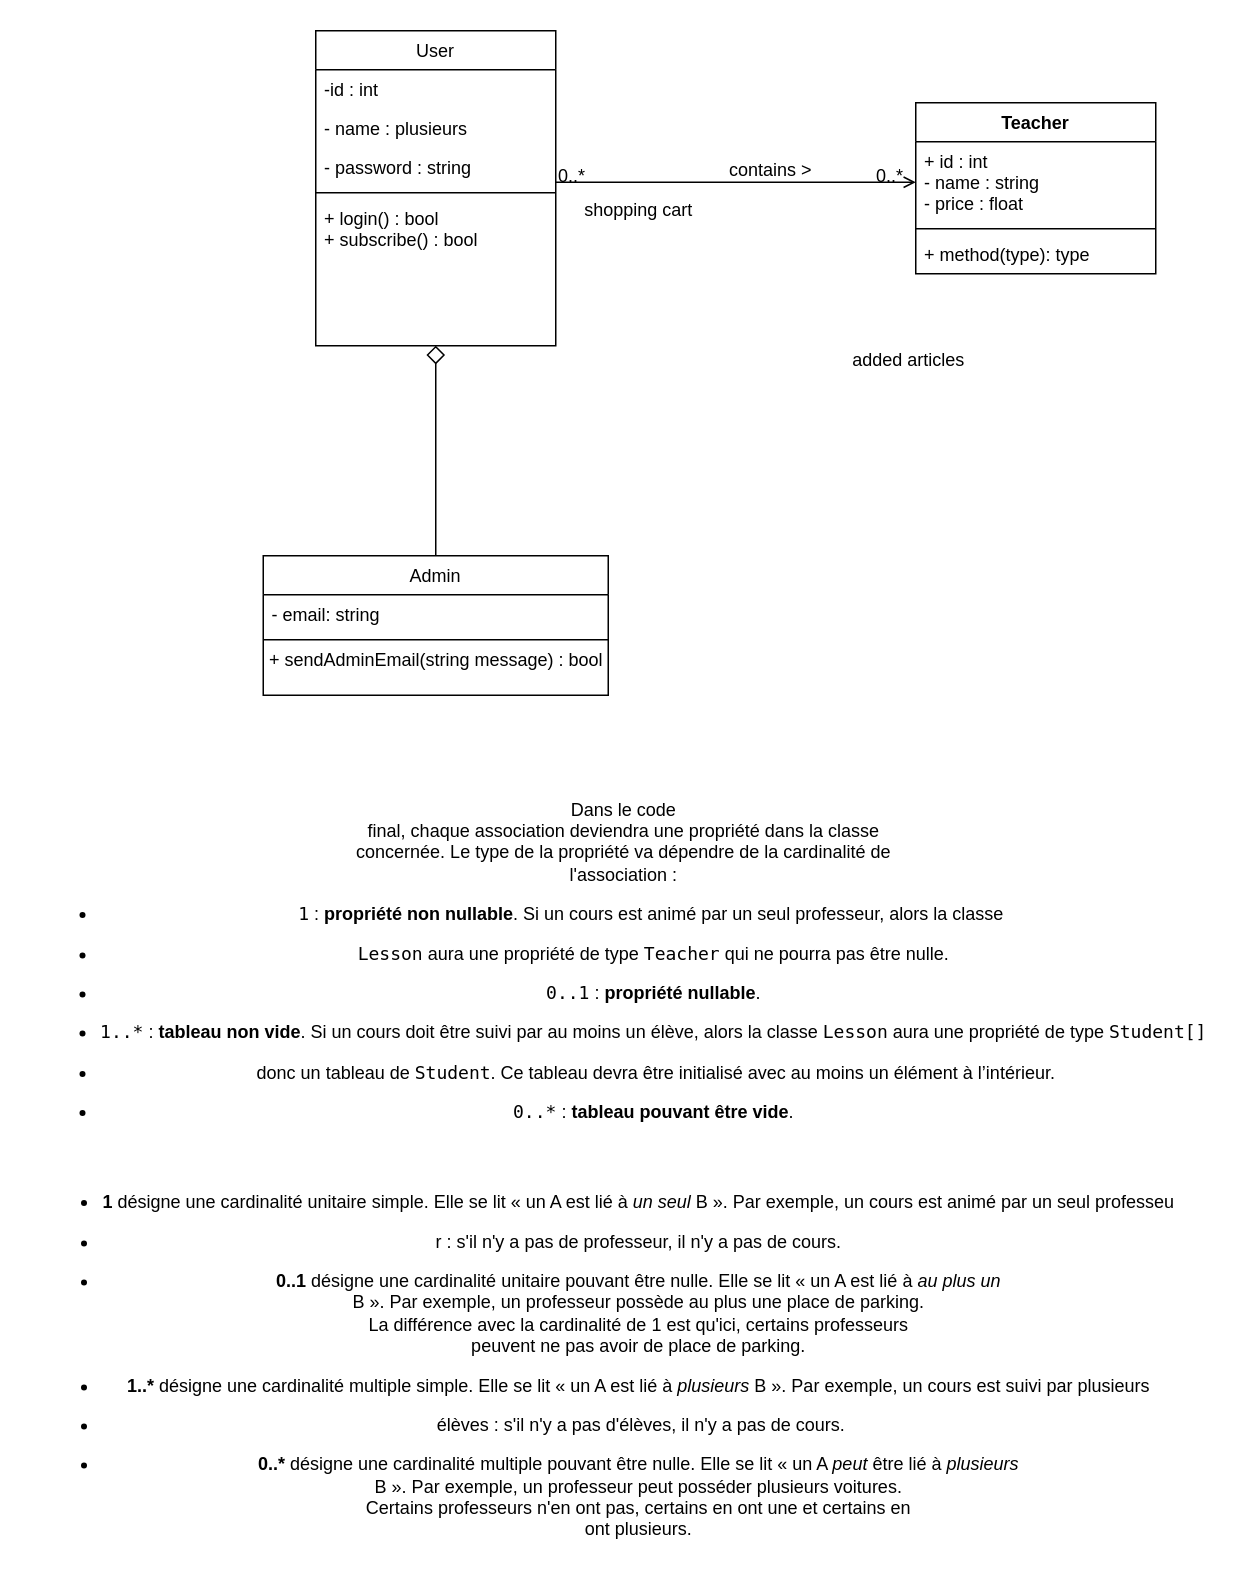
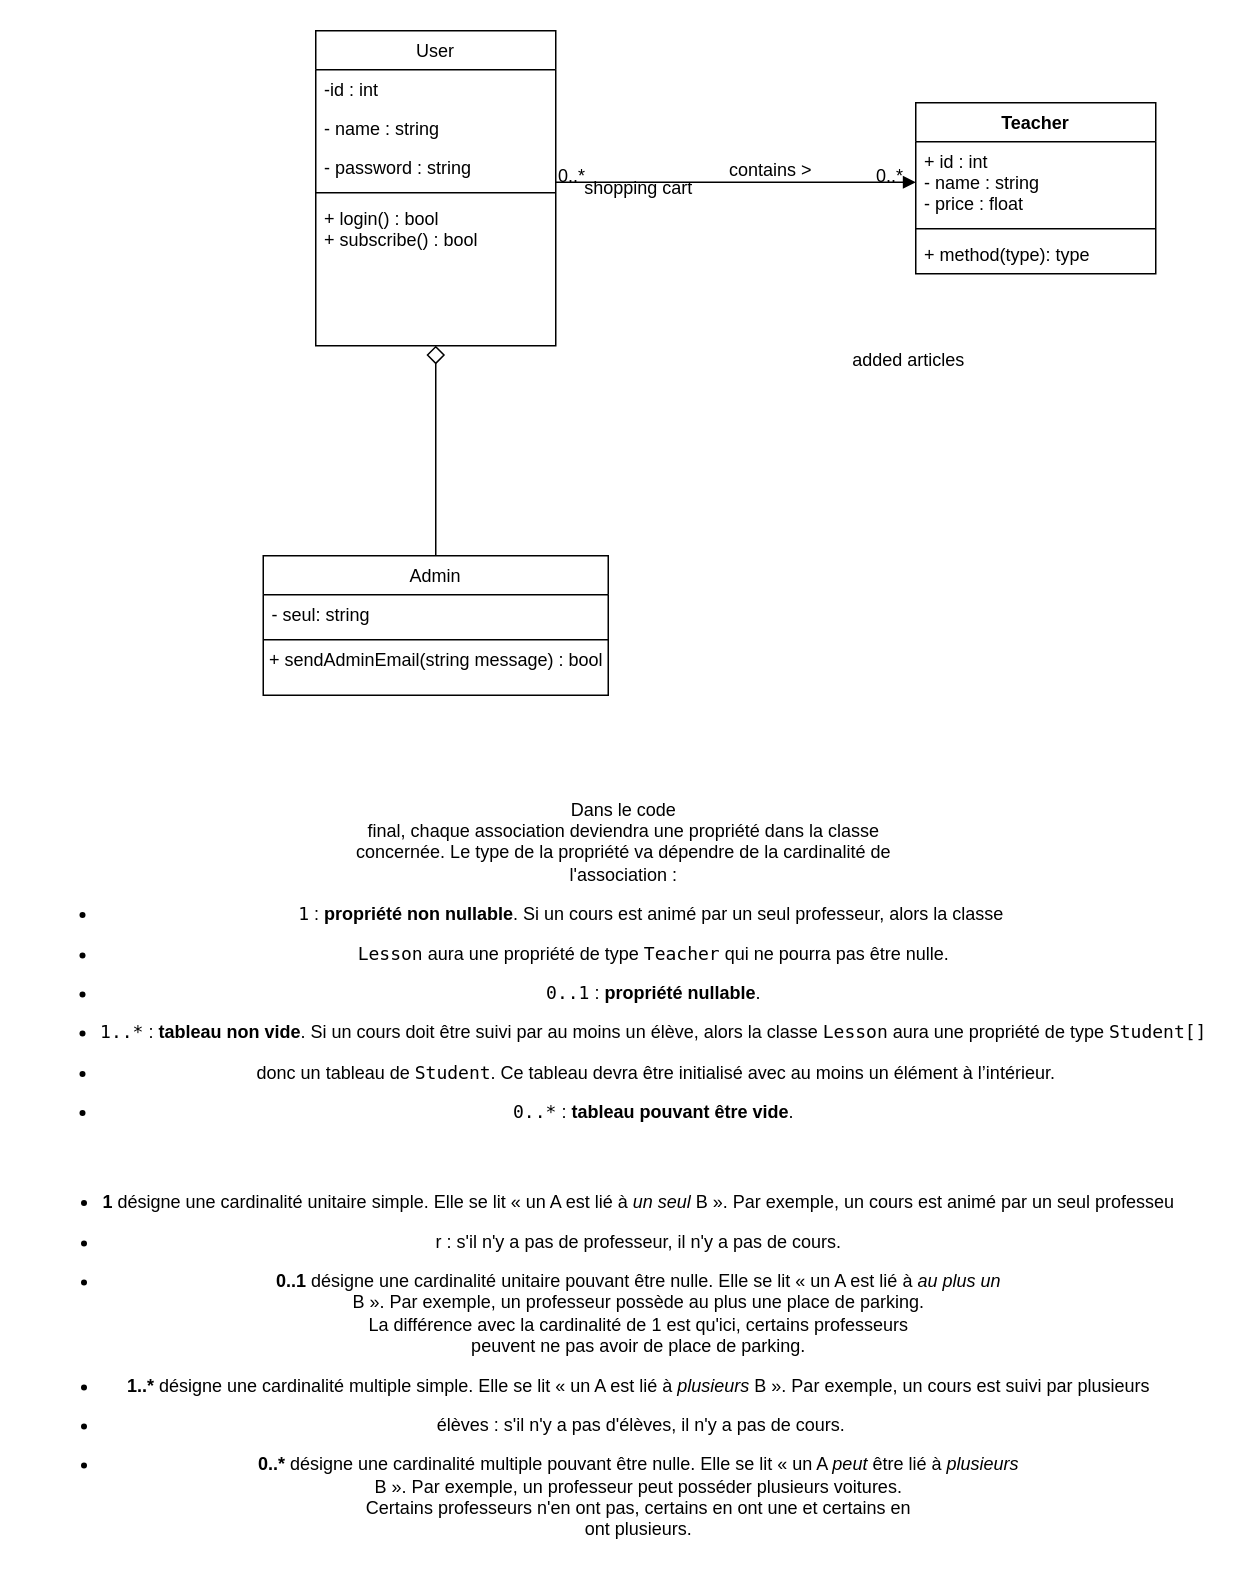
(401, 129) -> (388, 129)
(906, 182) -> (902, 182)
(638, 211) -> (638, 188)
(333, 615) -> (330, 615)
